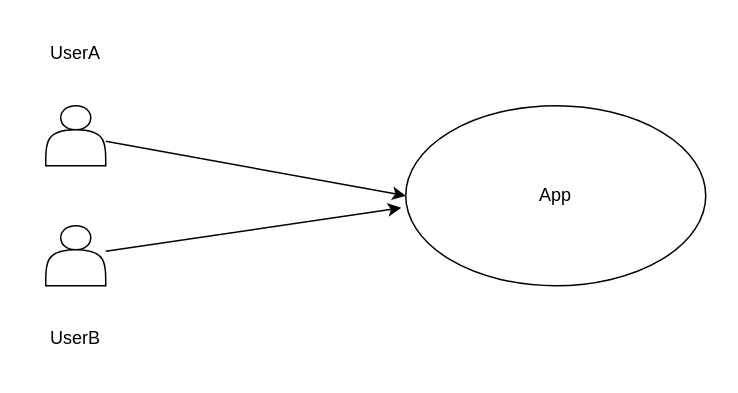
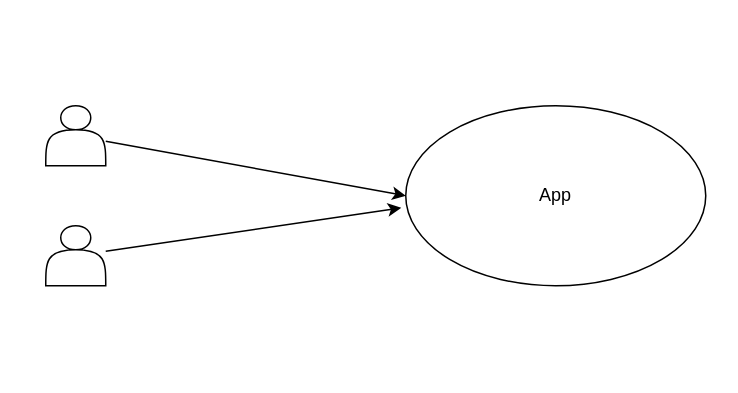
(76, 53) -> none
(76, 338) -> none
